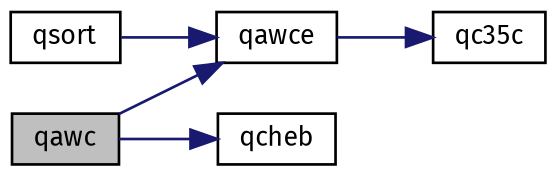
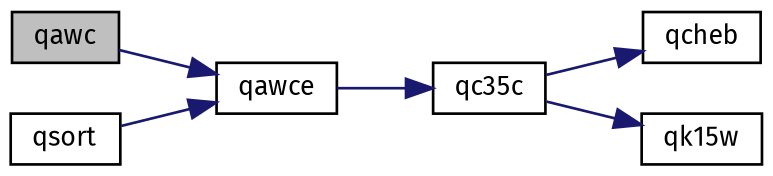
(155, 139) -> (581, 66)
none -> (702, 139)
